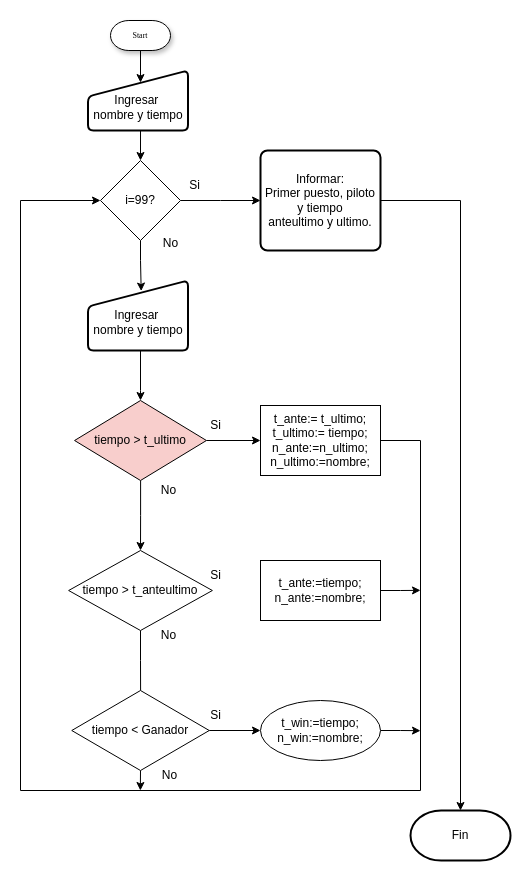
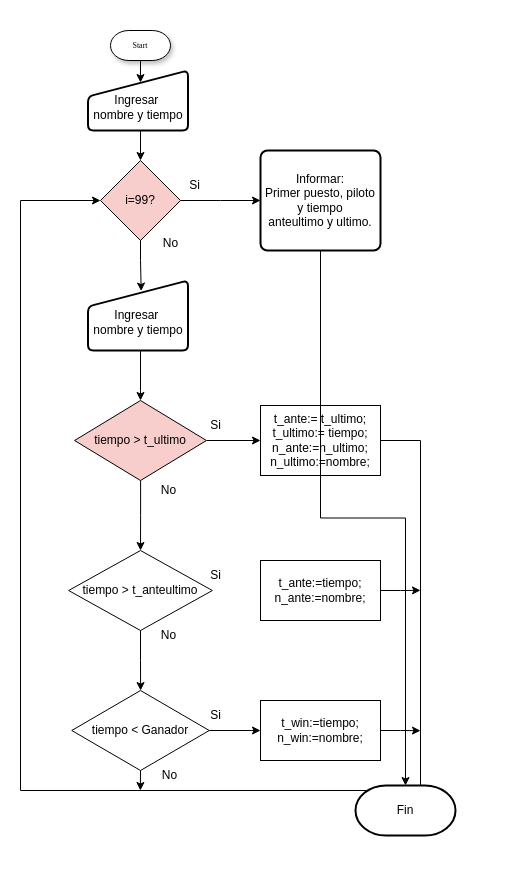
(141, 36) -> (141, 46)
(141, 201) -> (141, 201)
(141, 685) -> (141, 682)
(321, 731) -> (321, 731)
(461, 836) -> (406, 811)
